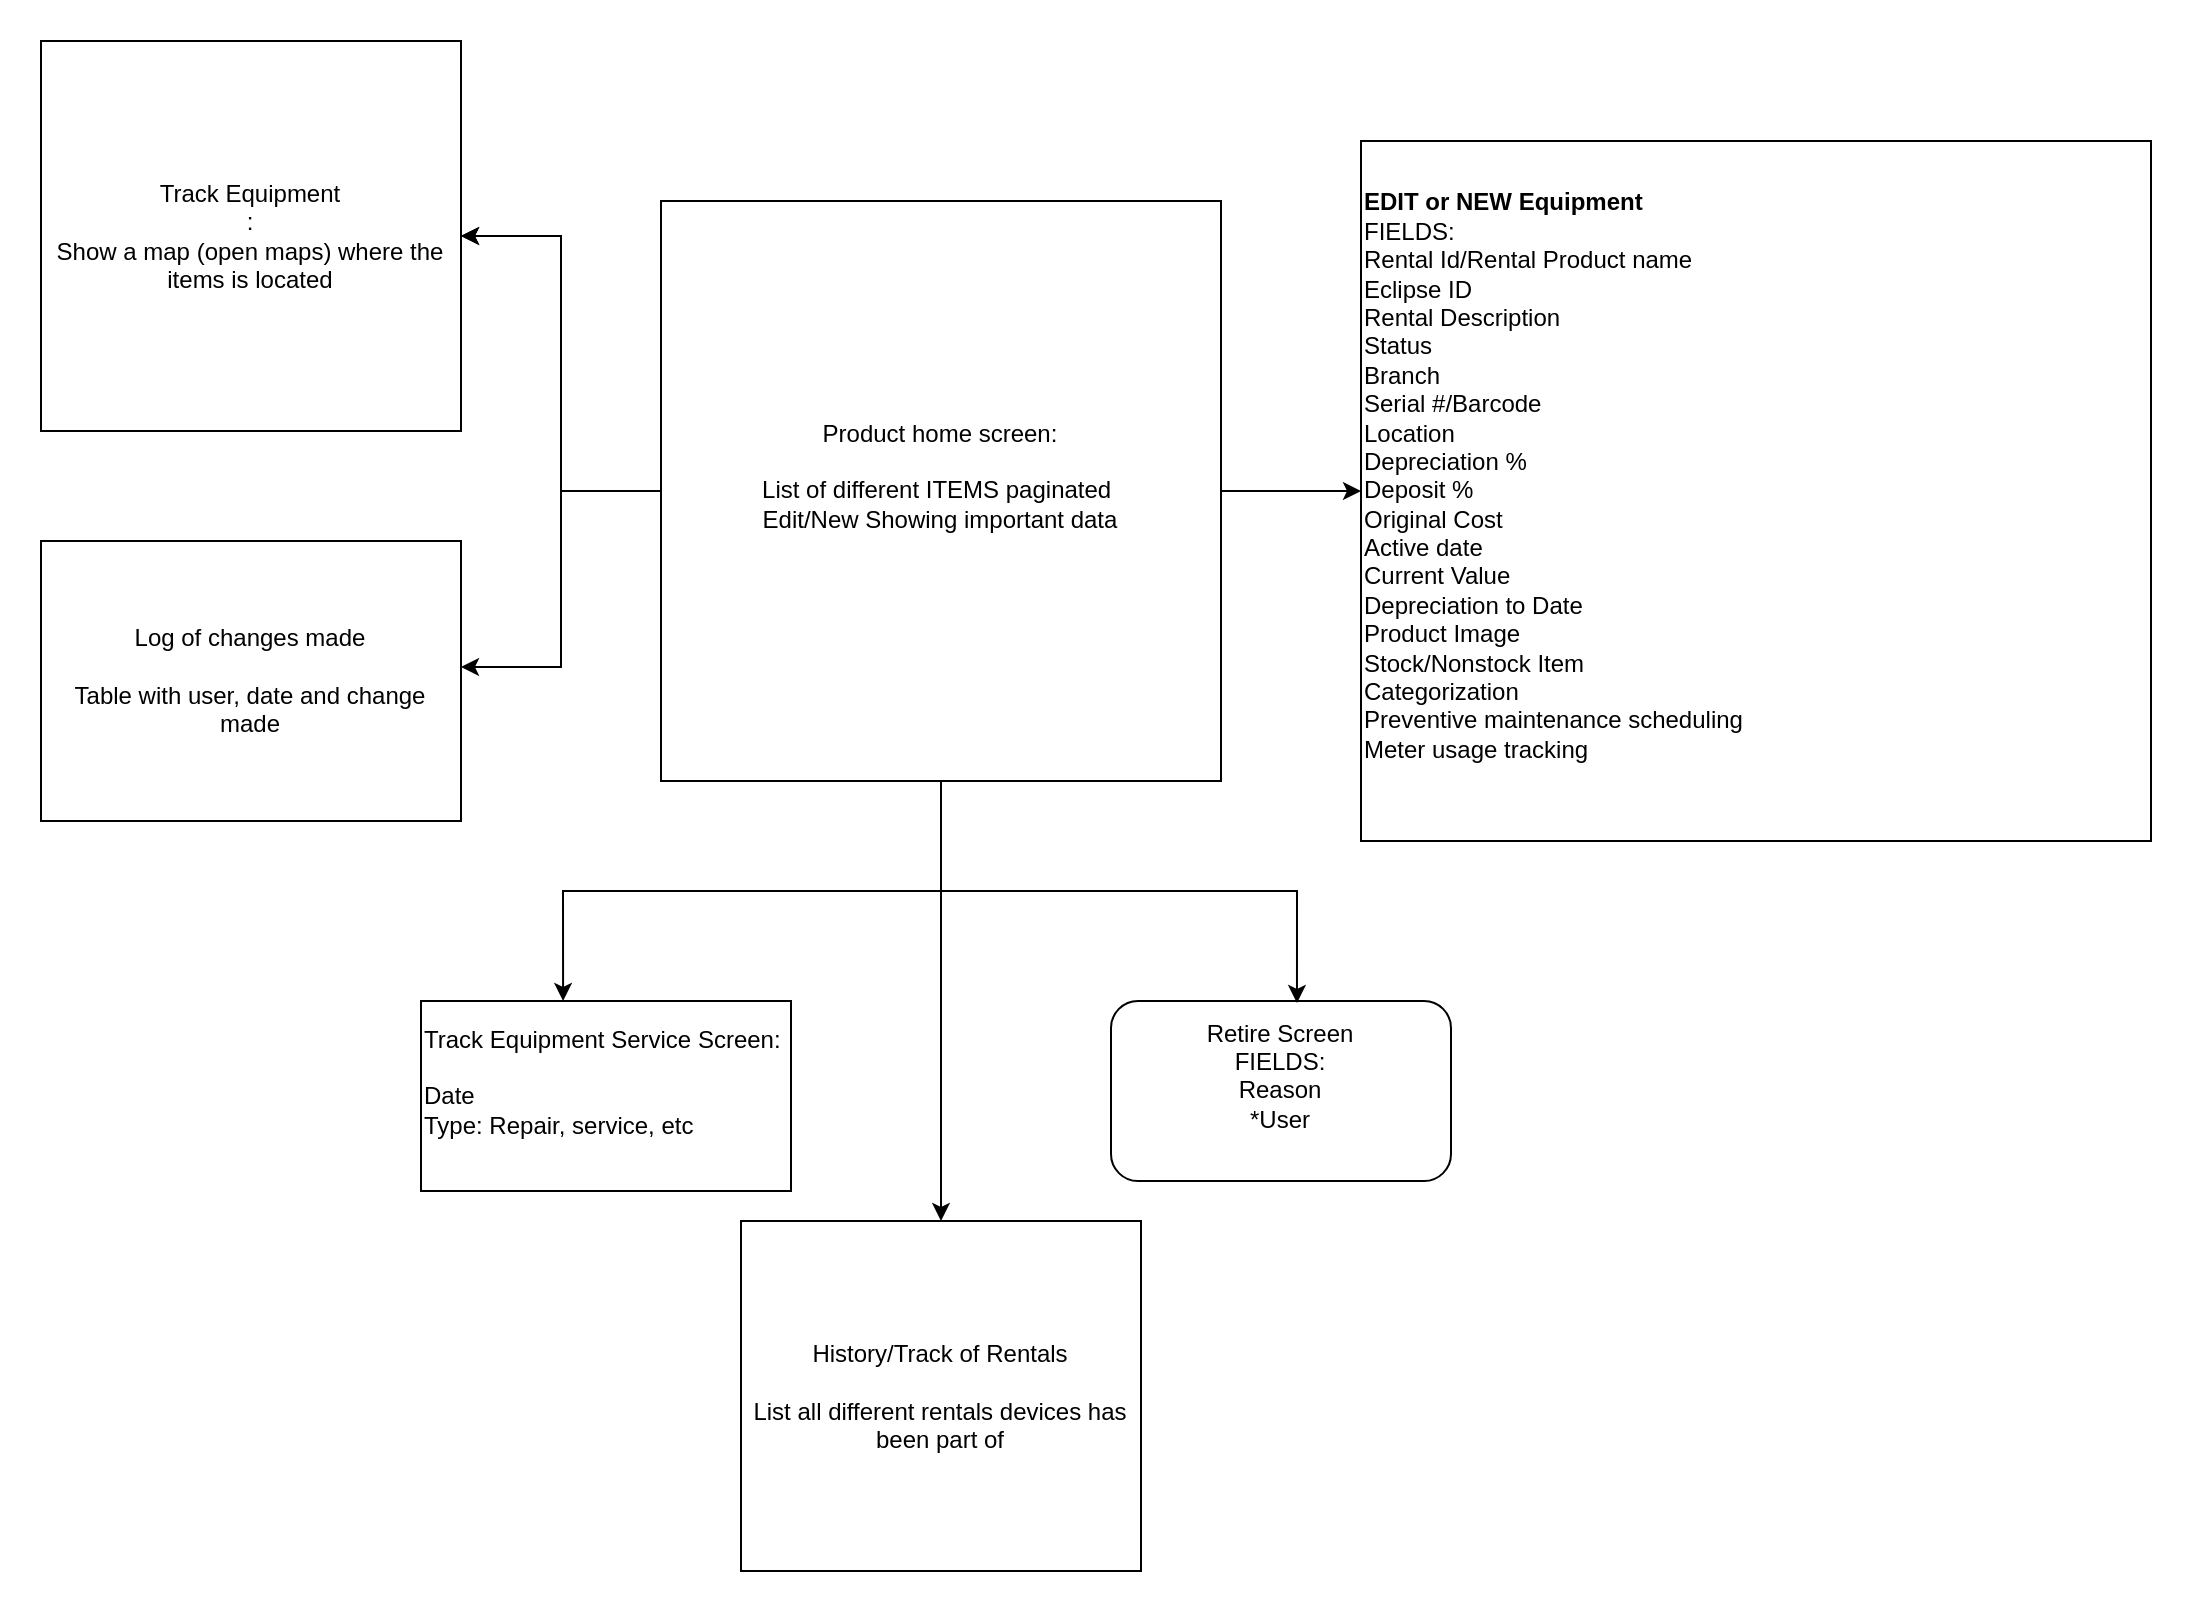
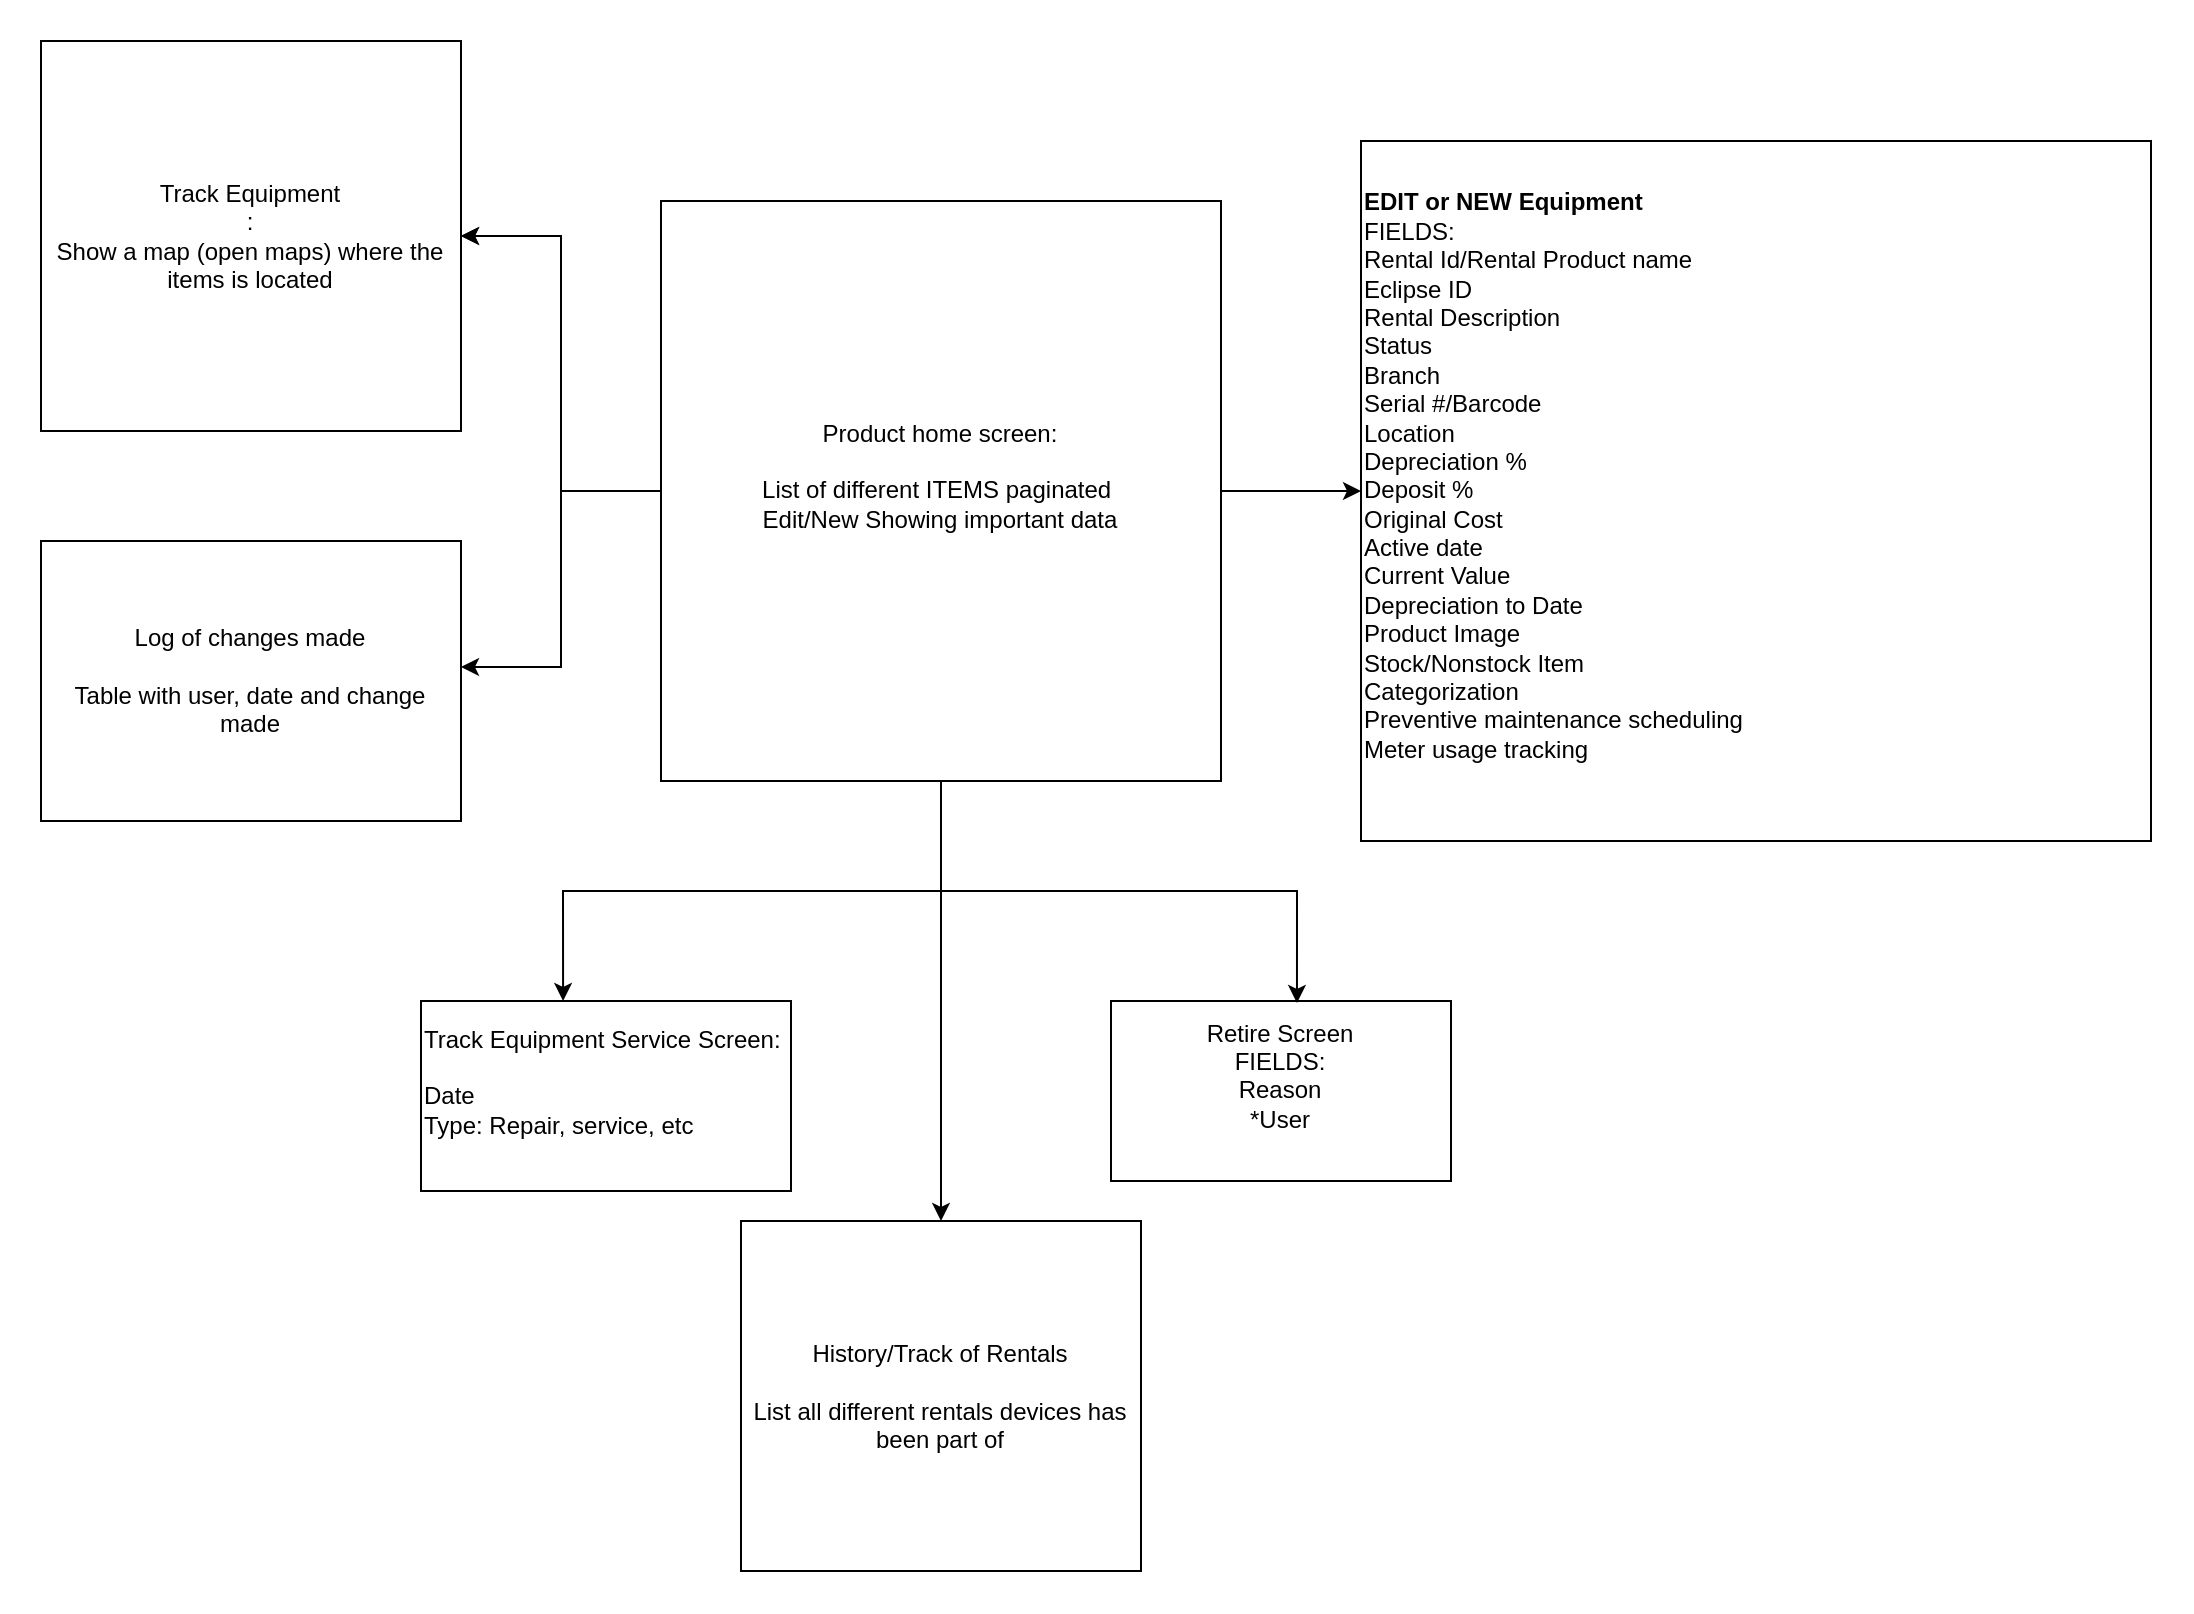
(1281, 1091) -> (1281, 1091)
